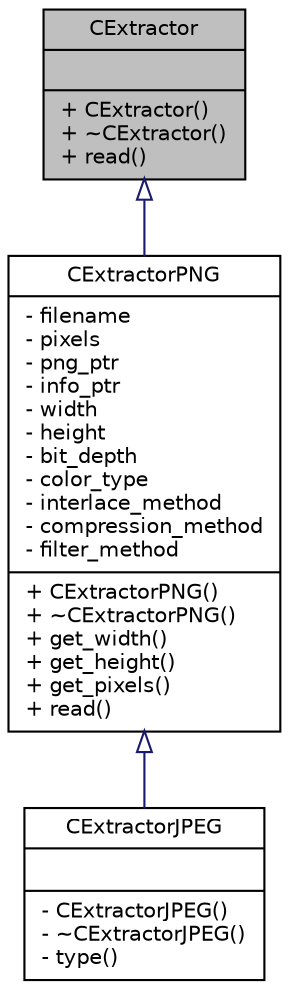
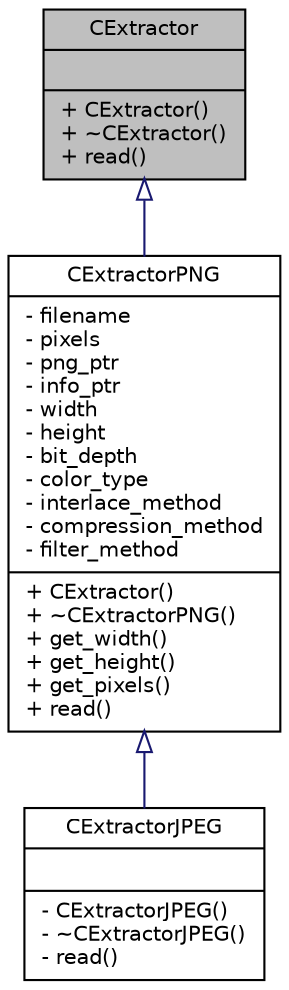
(122, 592) -> (100, 592)
(81, 958) -> (81, 958)
